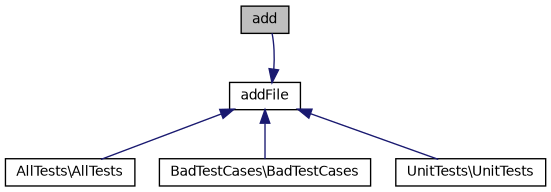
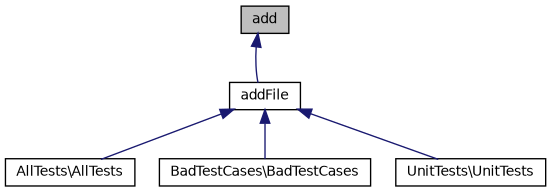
(274, 51) -> (256, 65)
